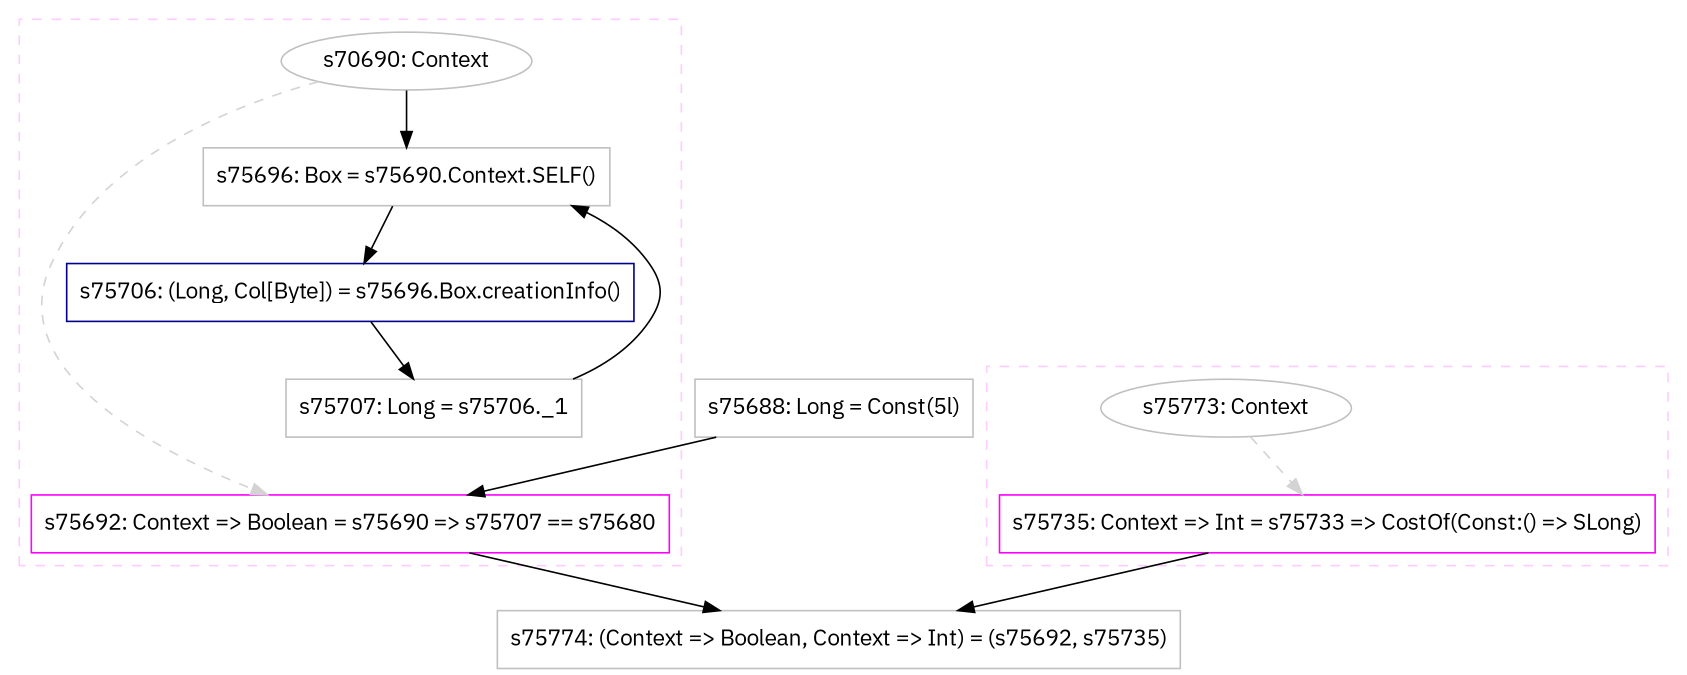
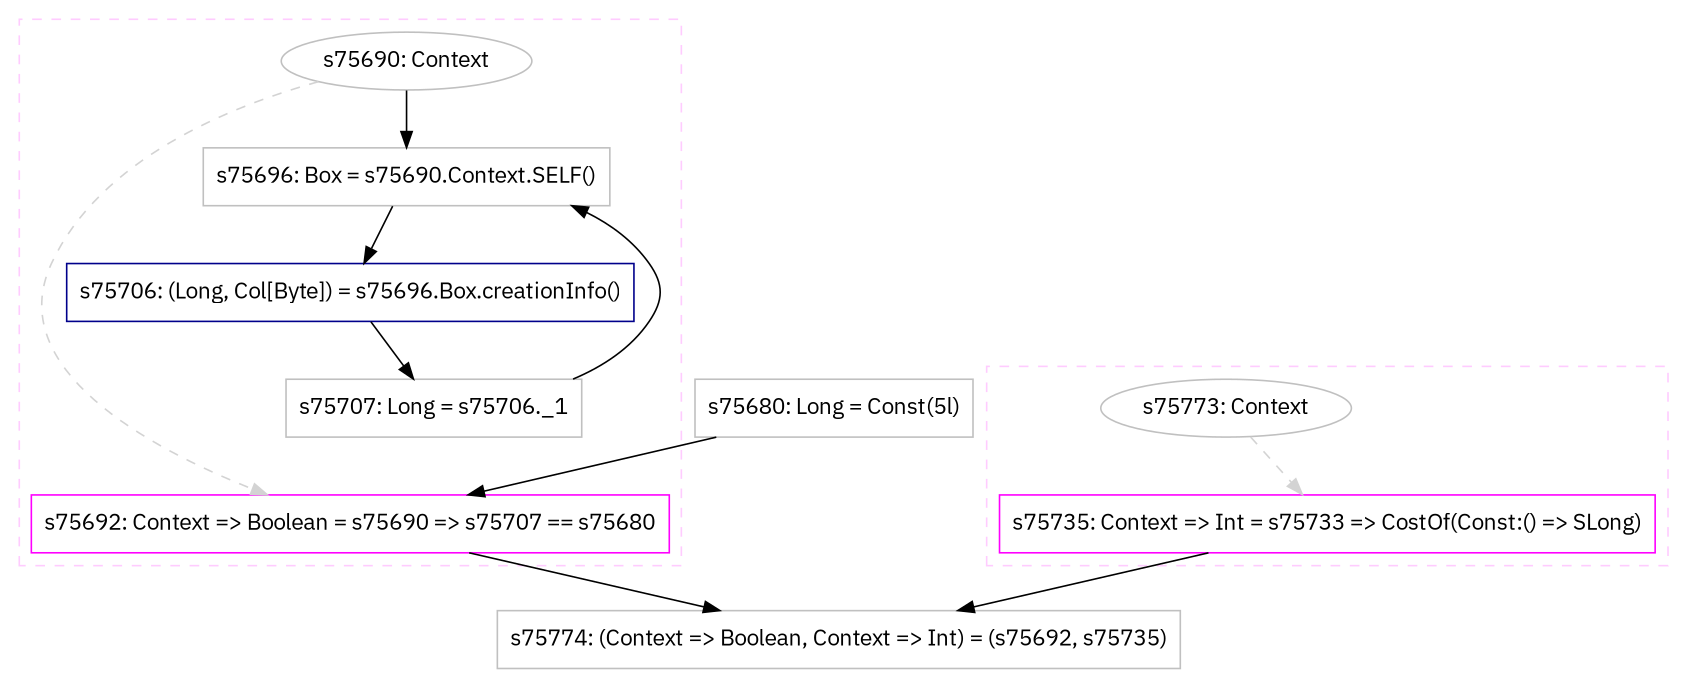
(407, 61) -> (407, 61)
(834, 408) -> (834, 408)
